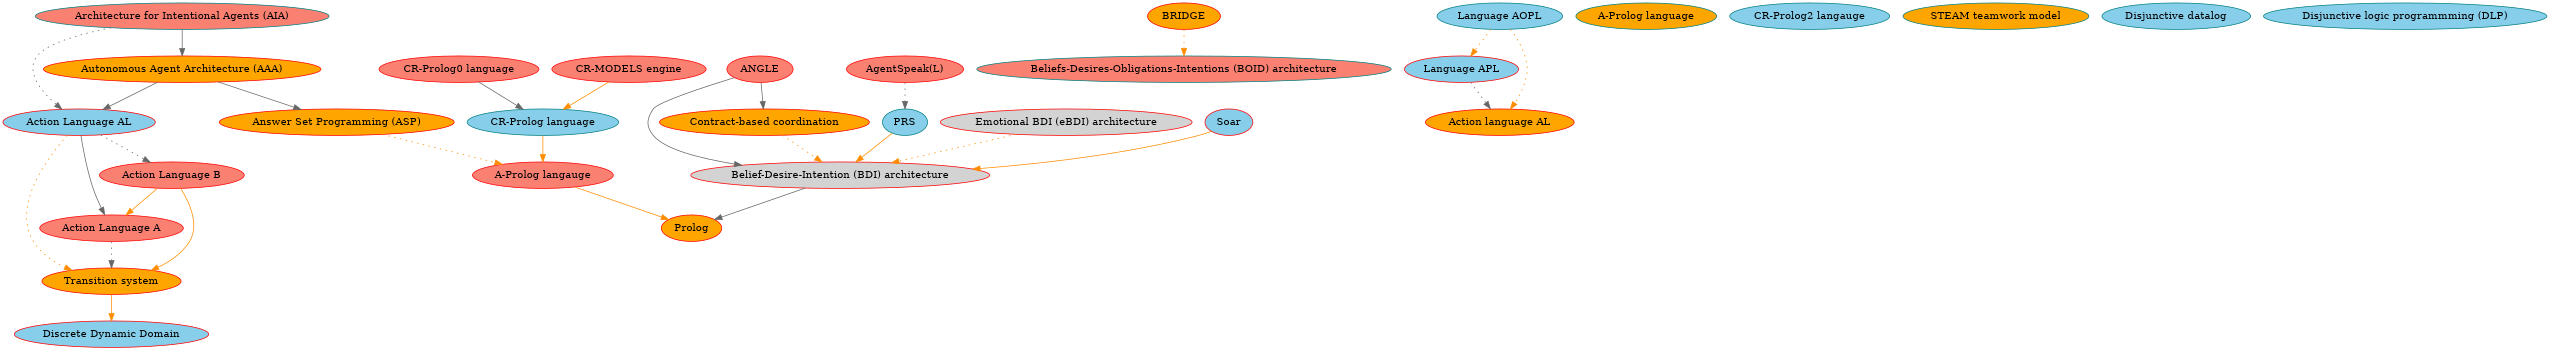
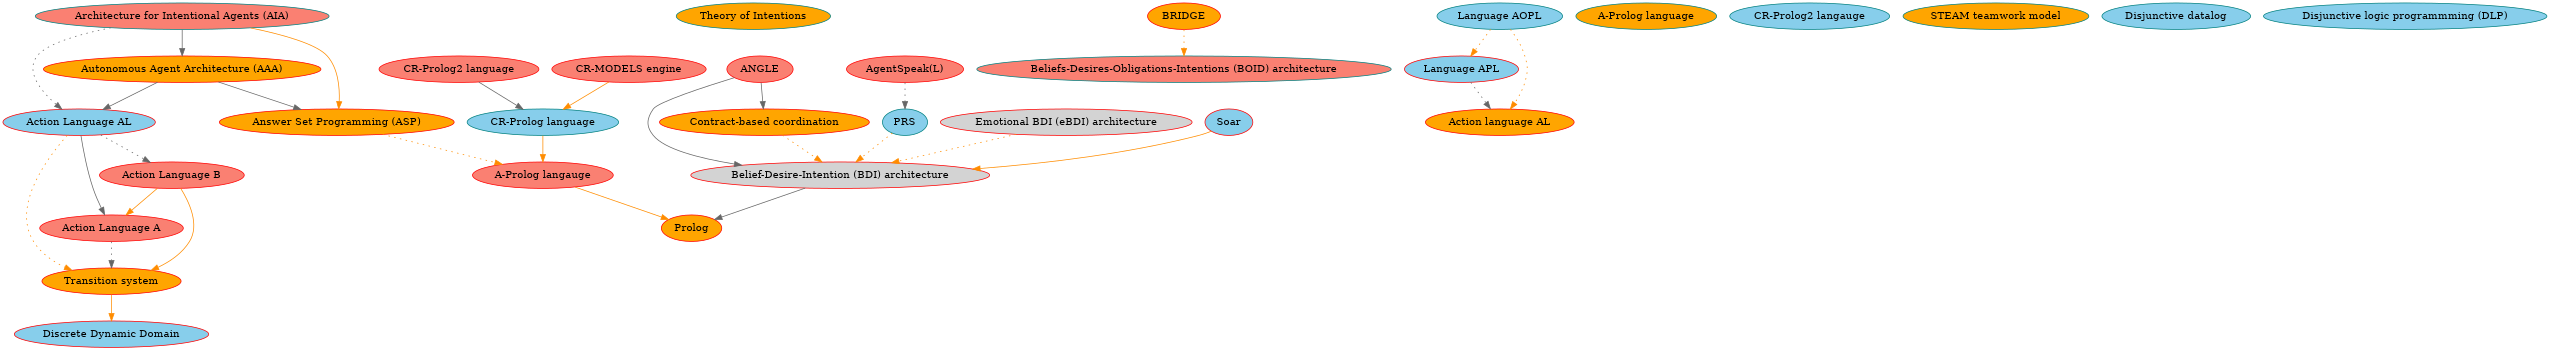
none -> (753, 16)
none -> (313, 46)
(459, 69) -> (459, 69)
(877, 145) -> (877, 145)
